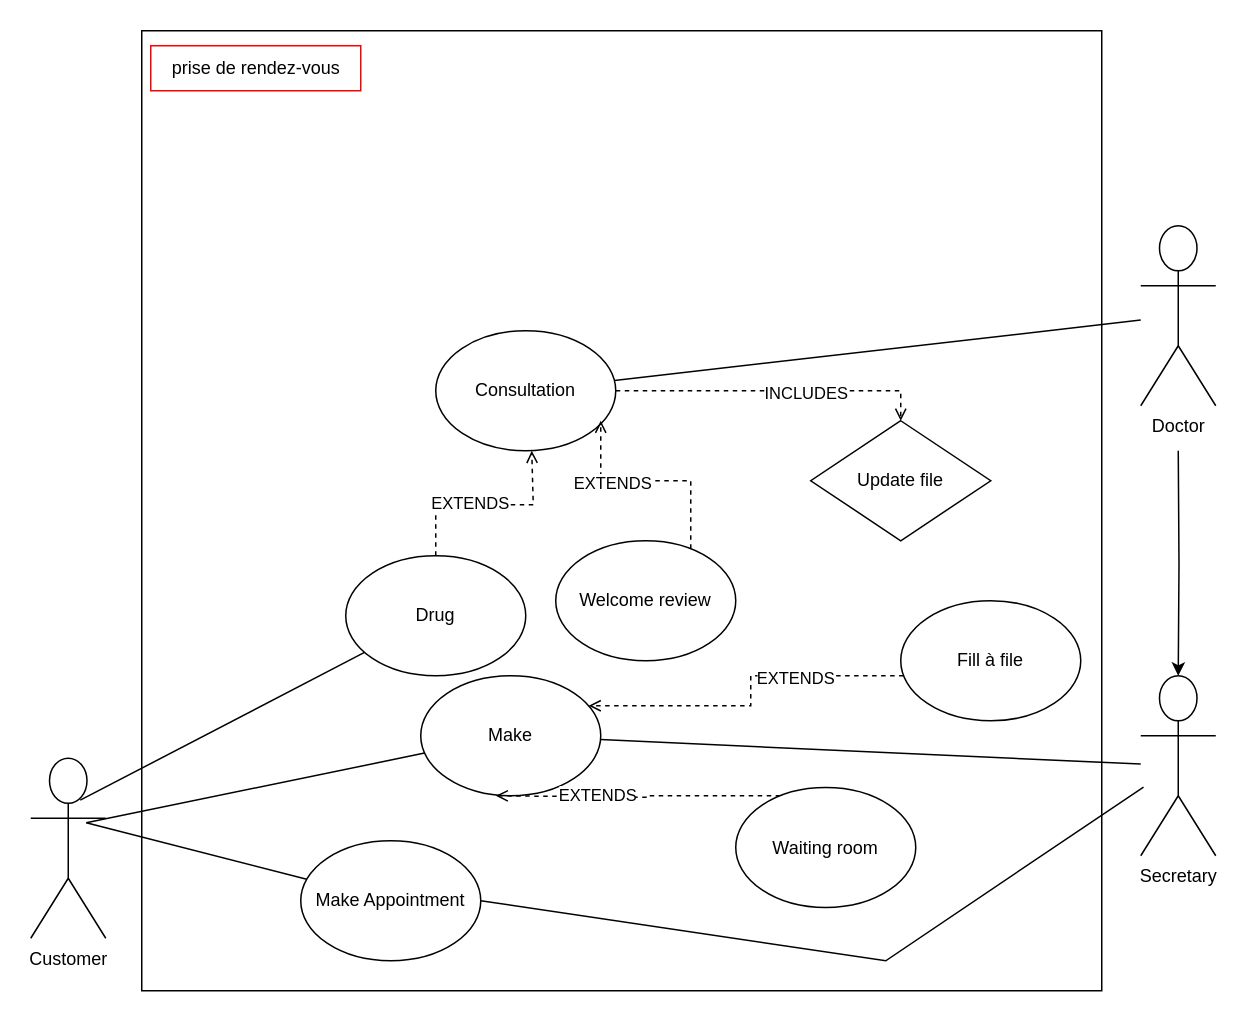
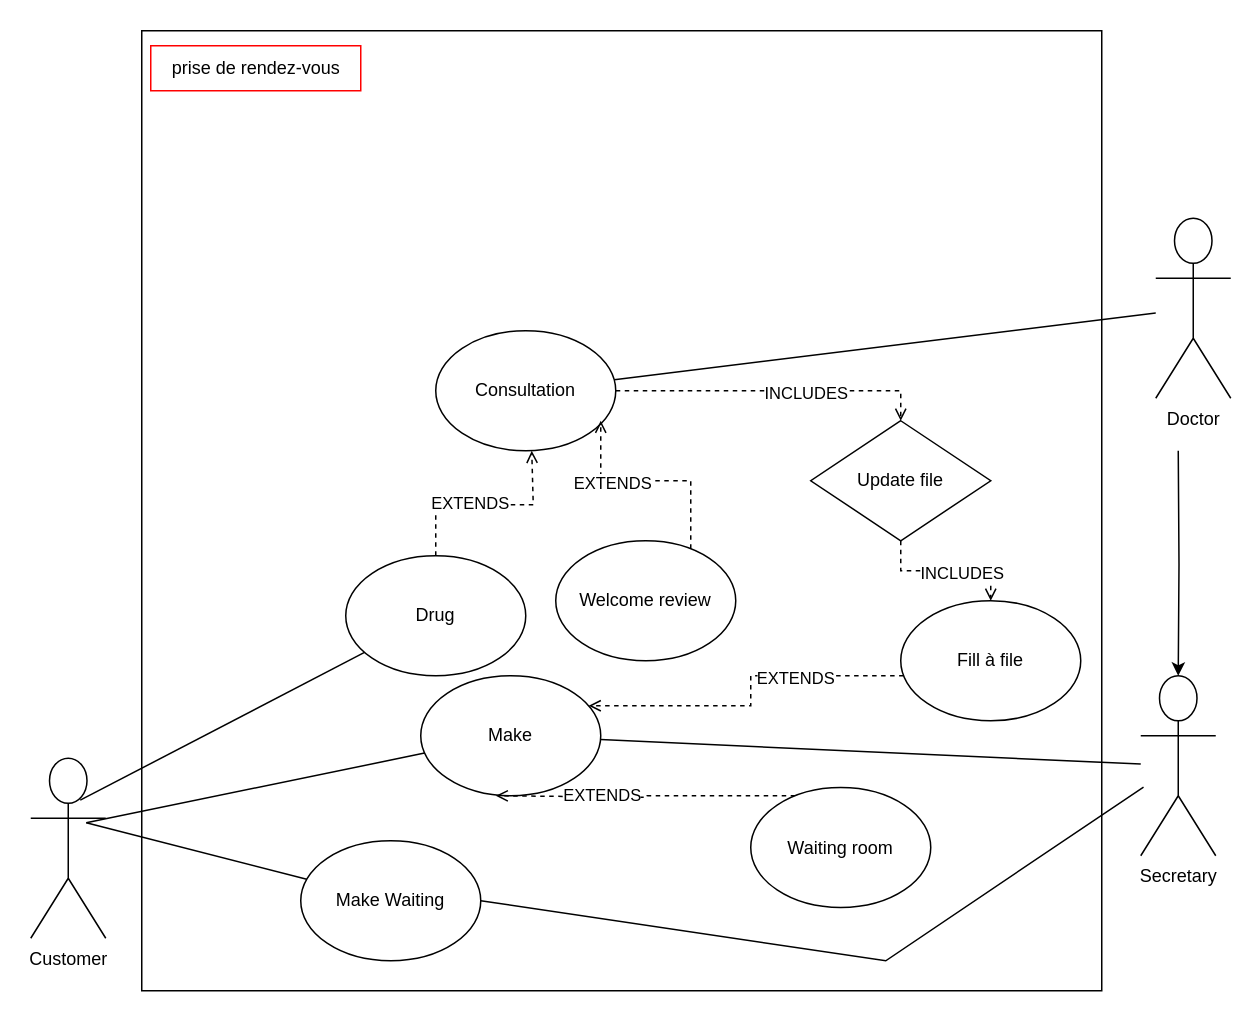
(1178, 316) -> (1193, 308)
none -> (944, 571)
(826, 848) -> (841, 848)
(391, 901) -> (391, 901)
